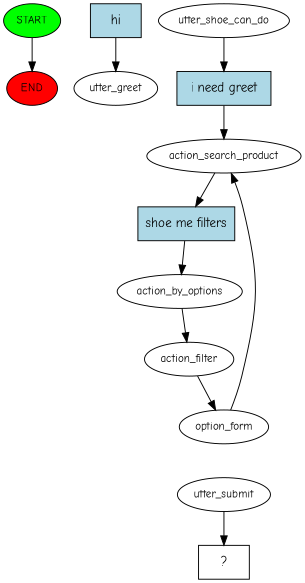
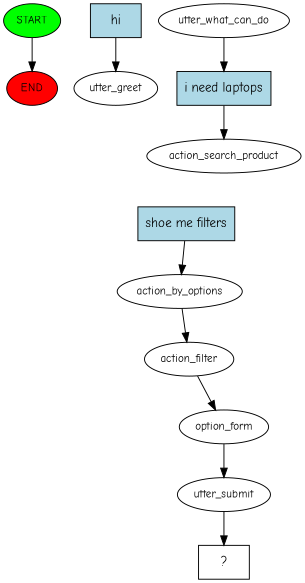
(224, 21) -> (224, 21)
(224, 88) -> (224, 88)
(208, 186) -> none
(255, 296) -> (224, 456)
